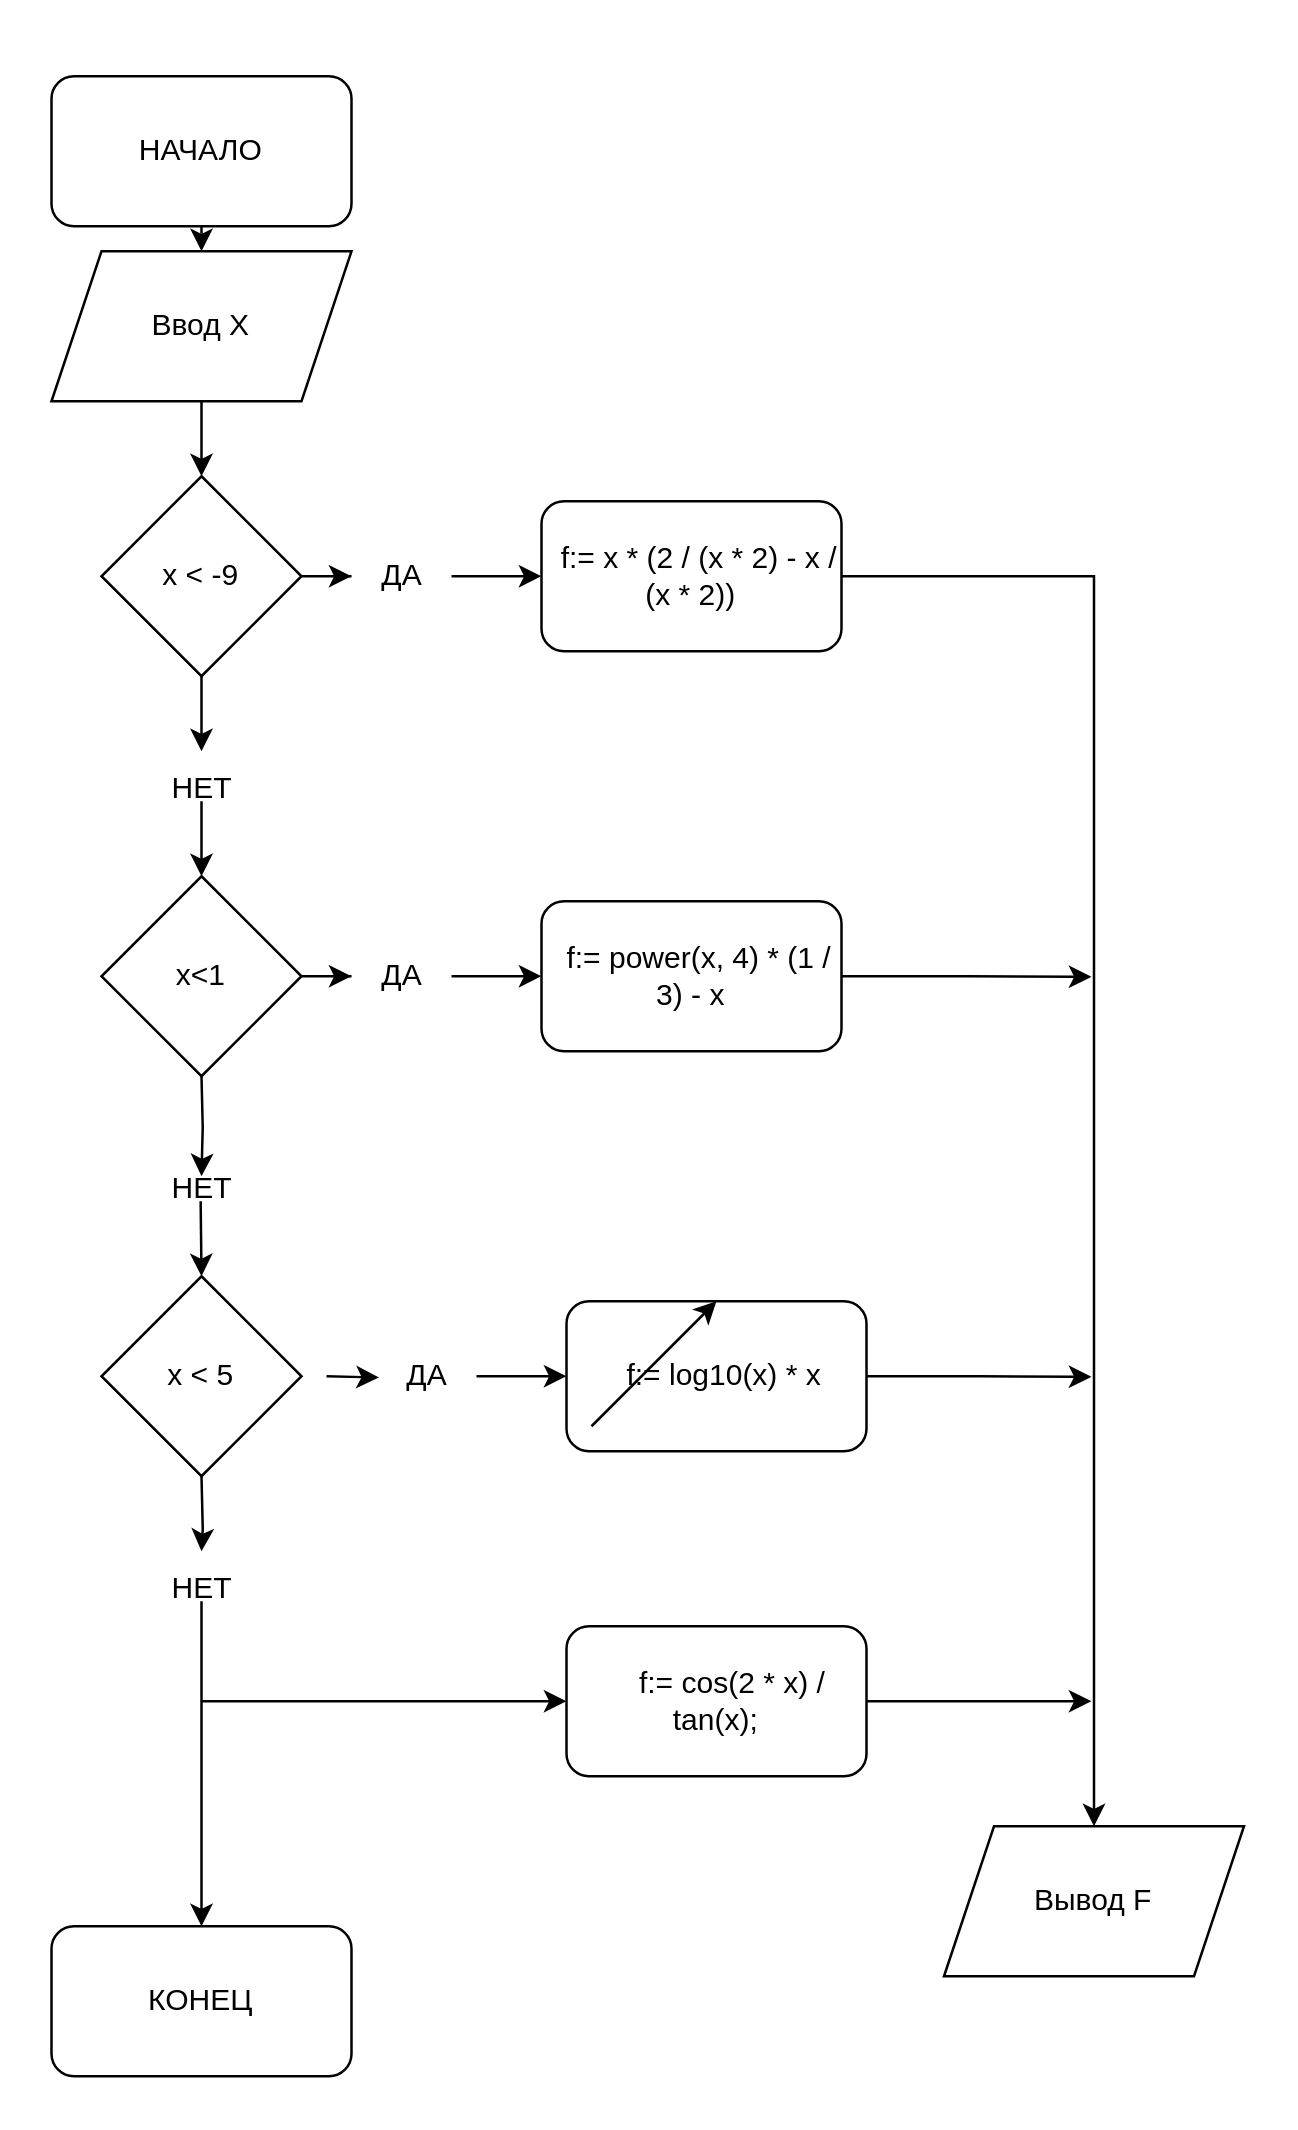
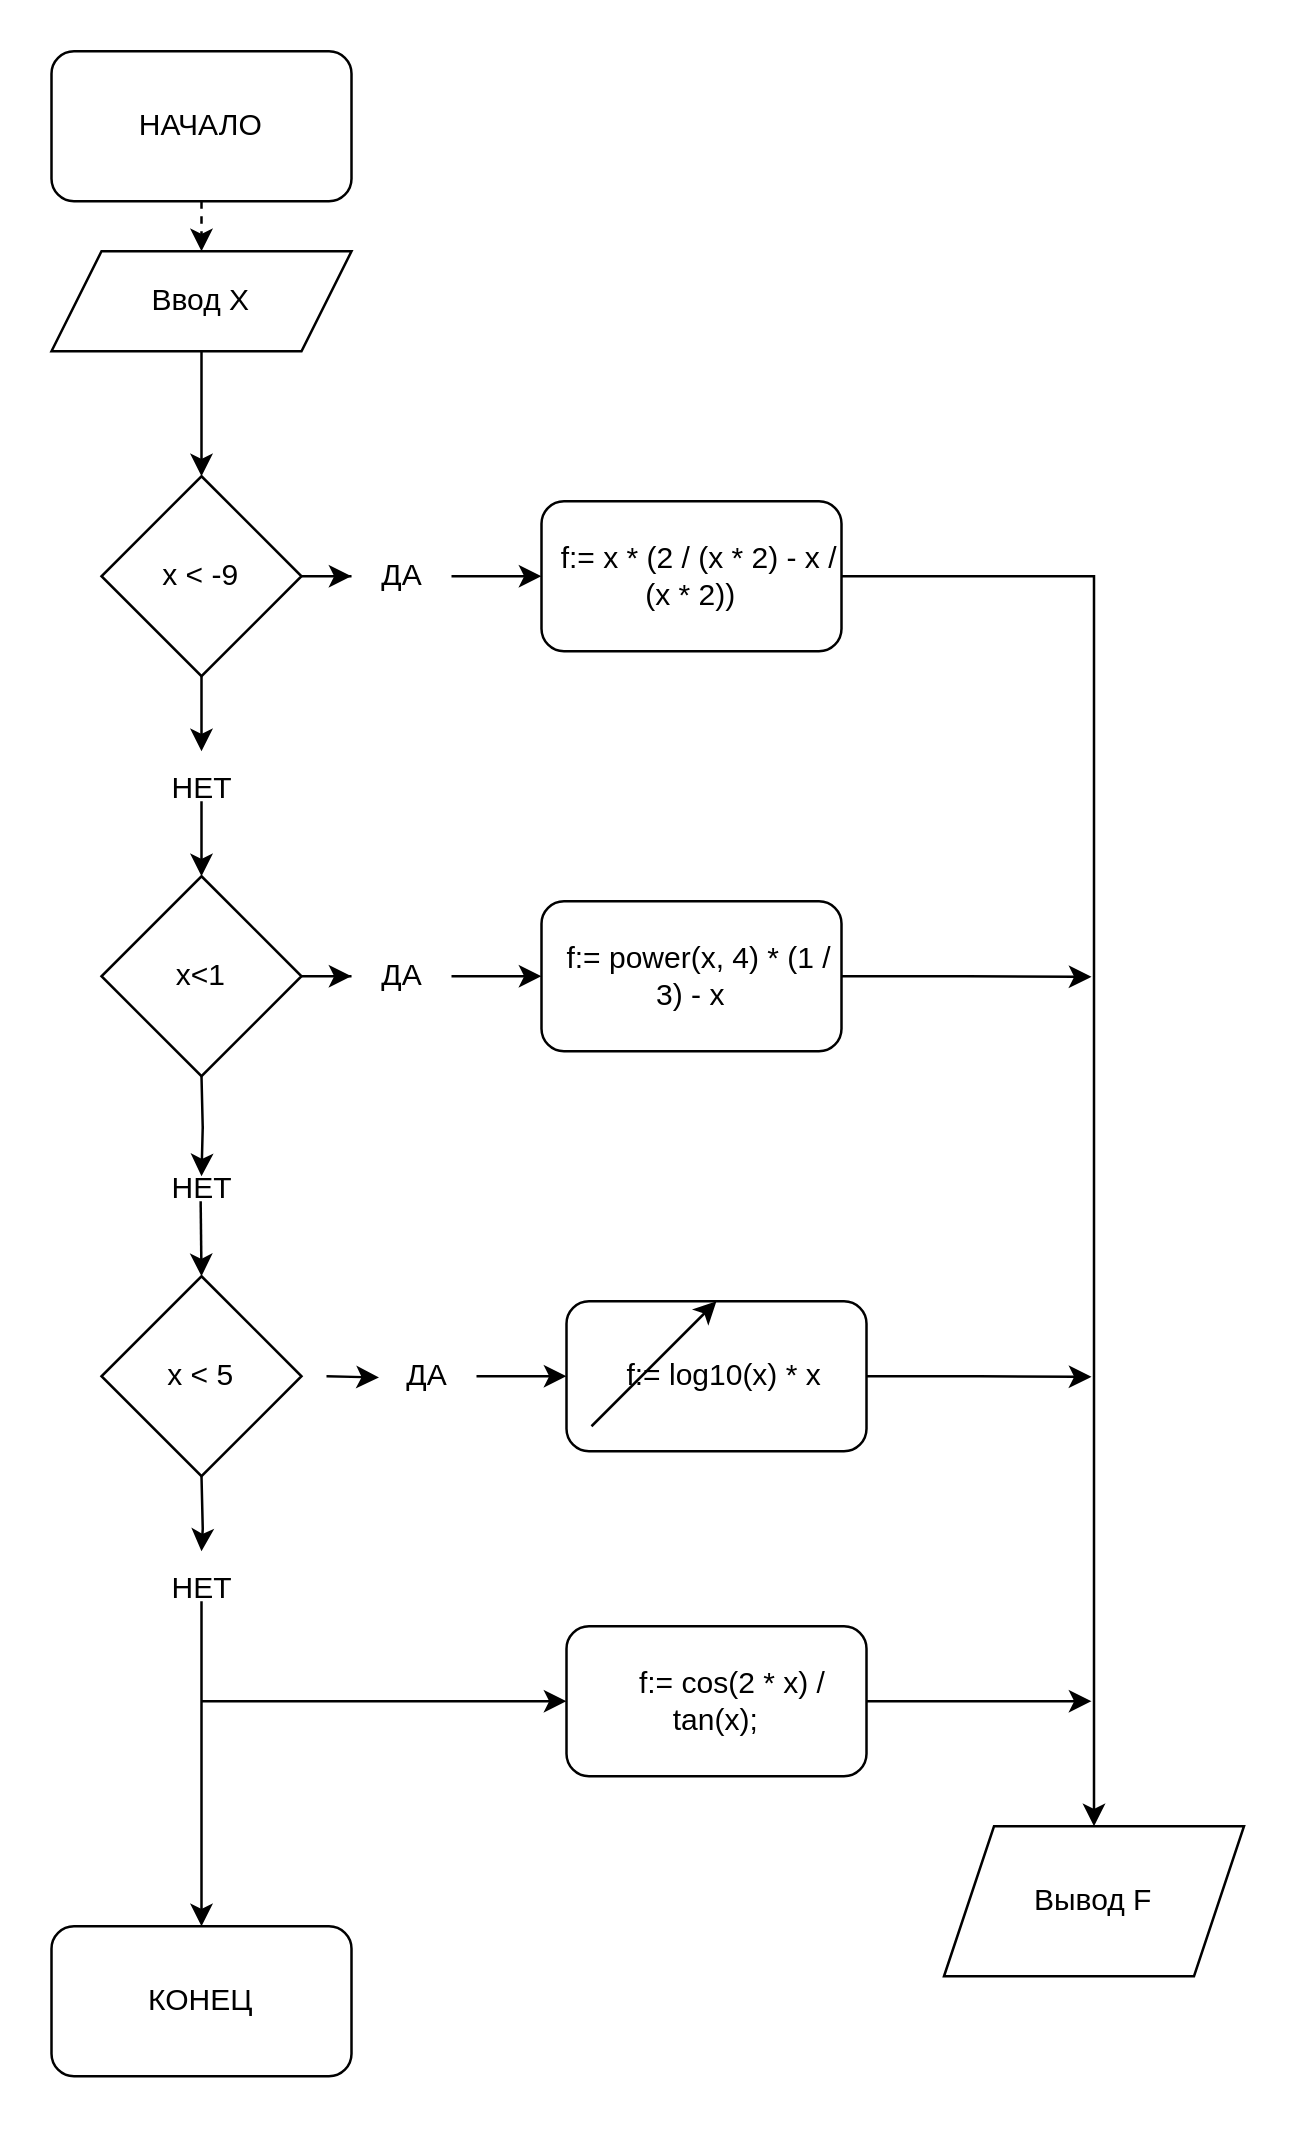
(201, 151) -> (201, 126)
(201, 326) -> (201, 301)
